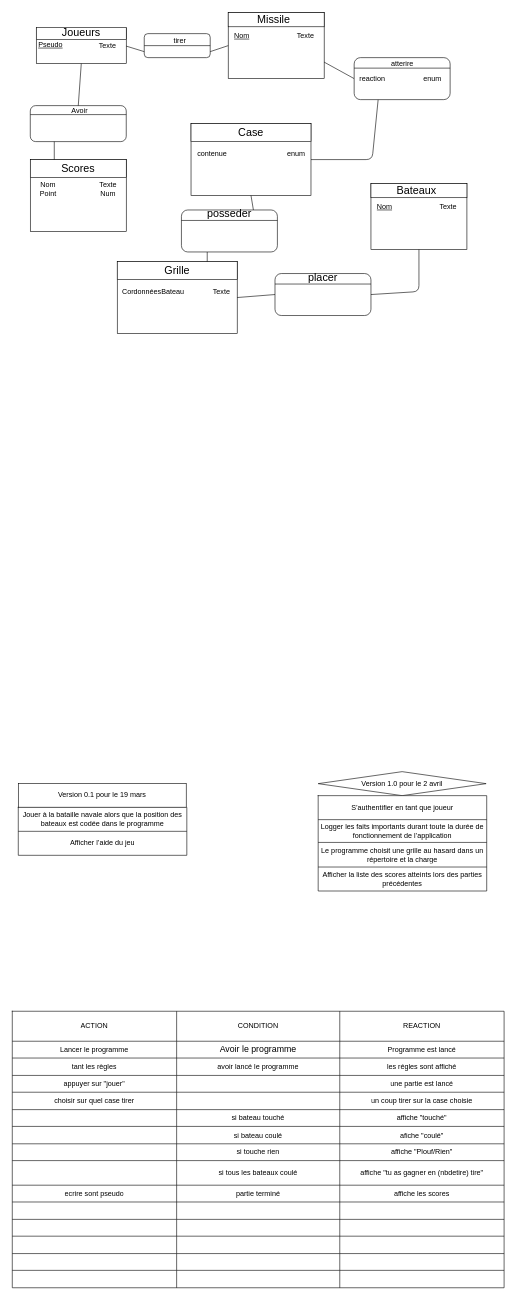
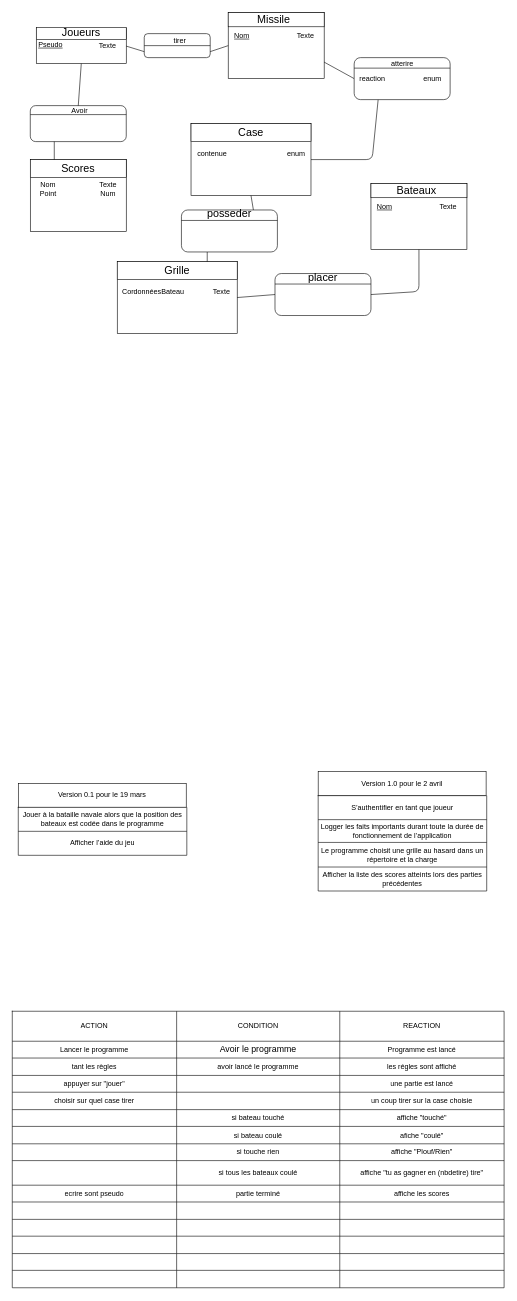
(402, 784) -> (402, 784)
